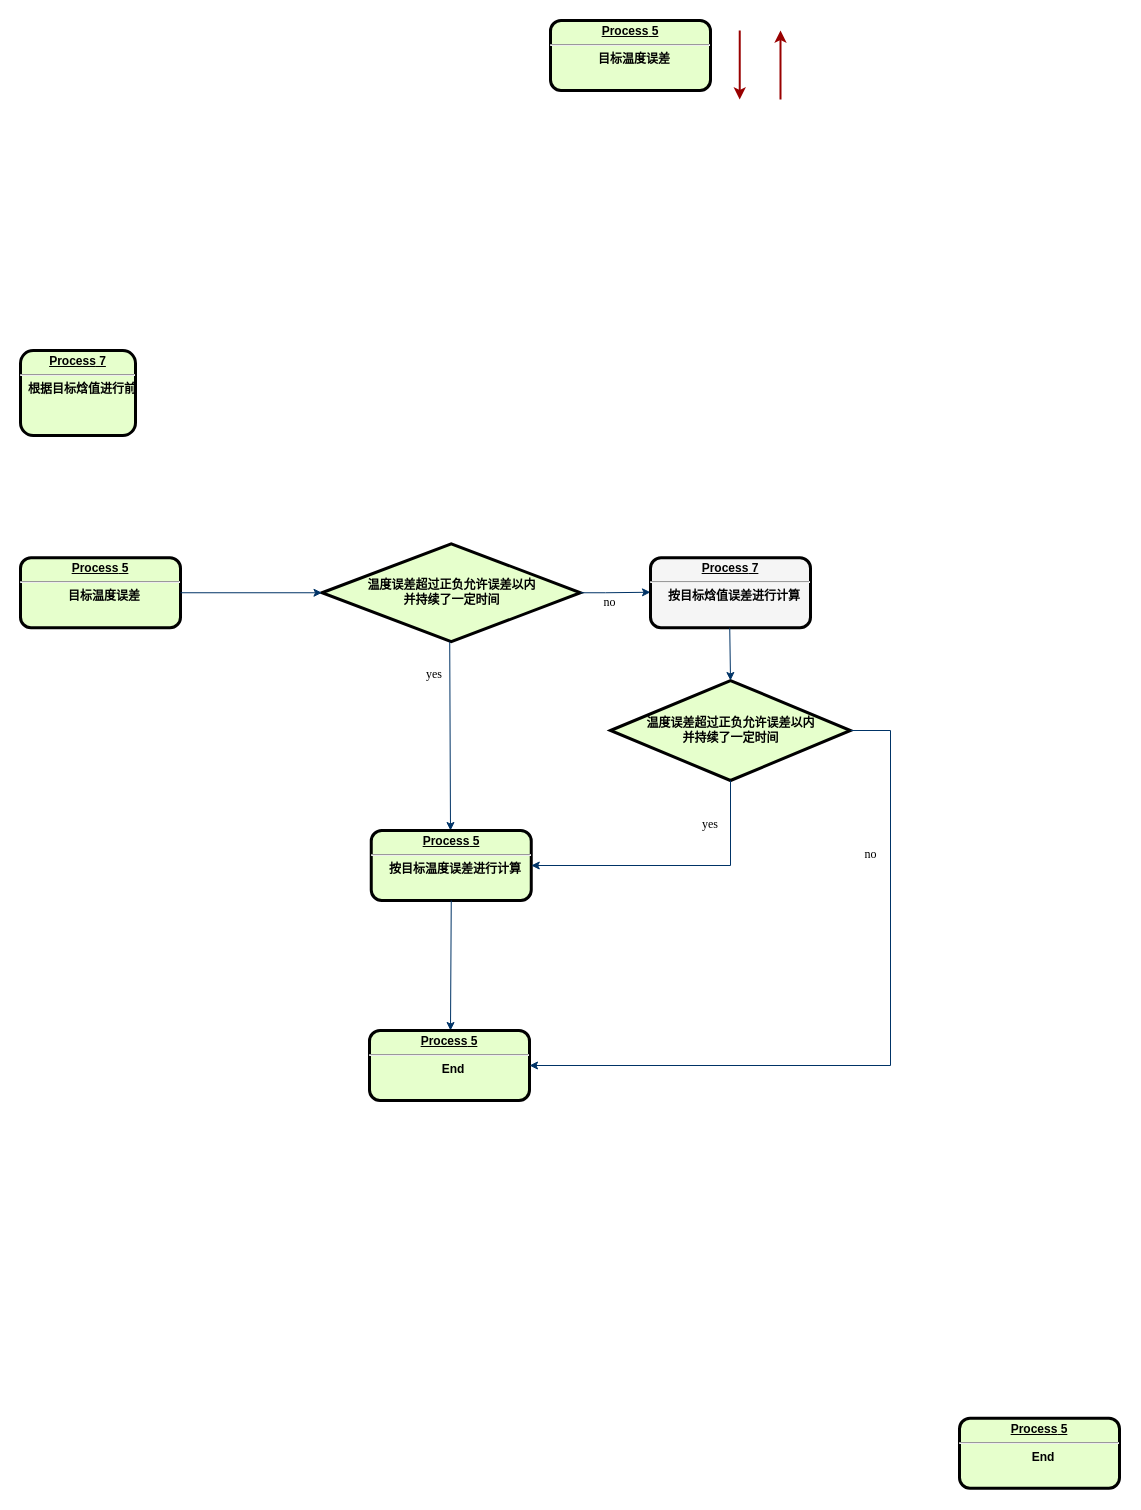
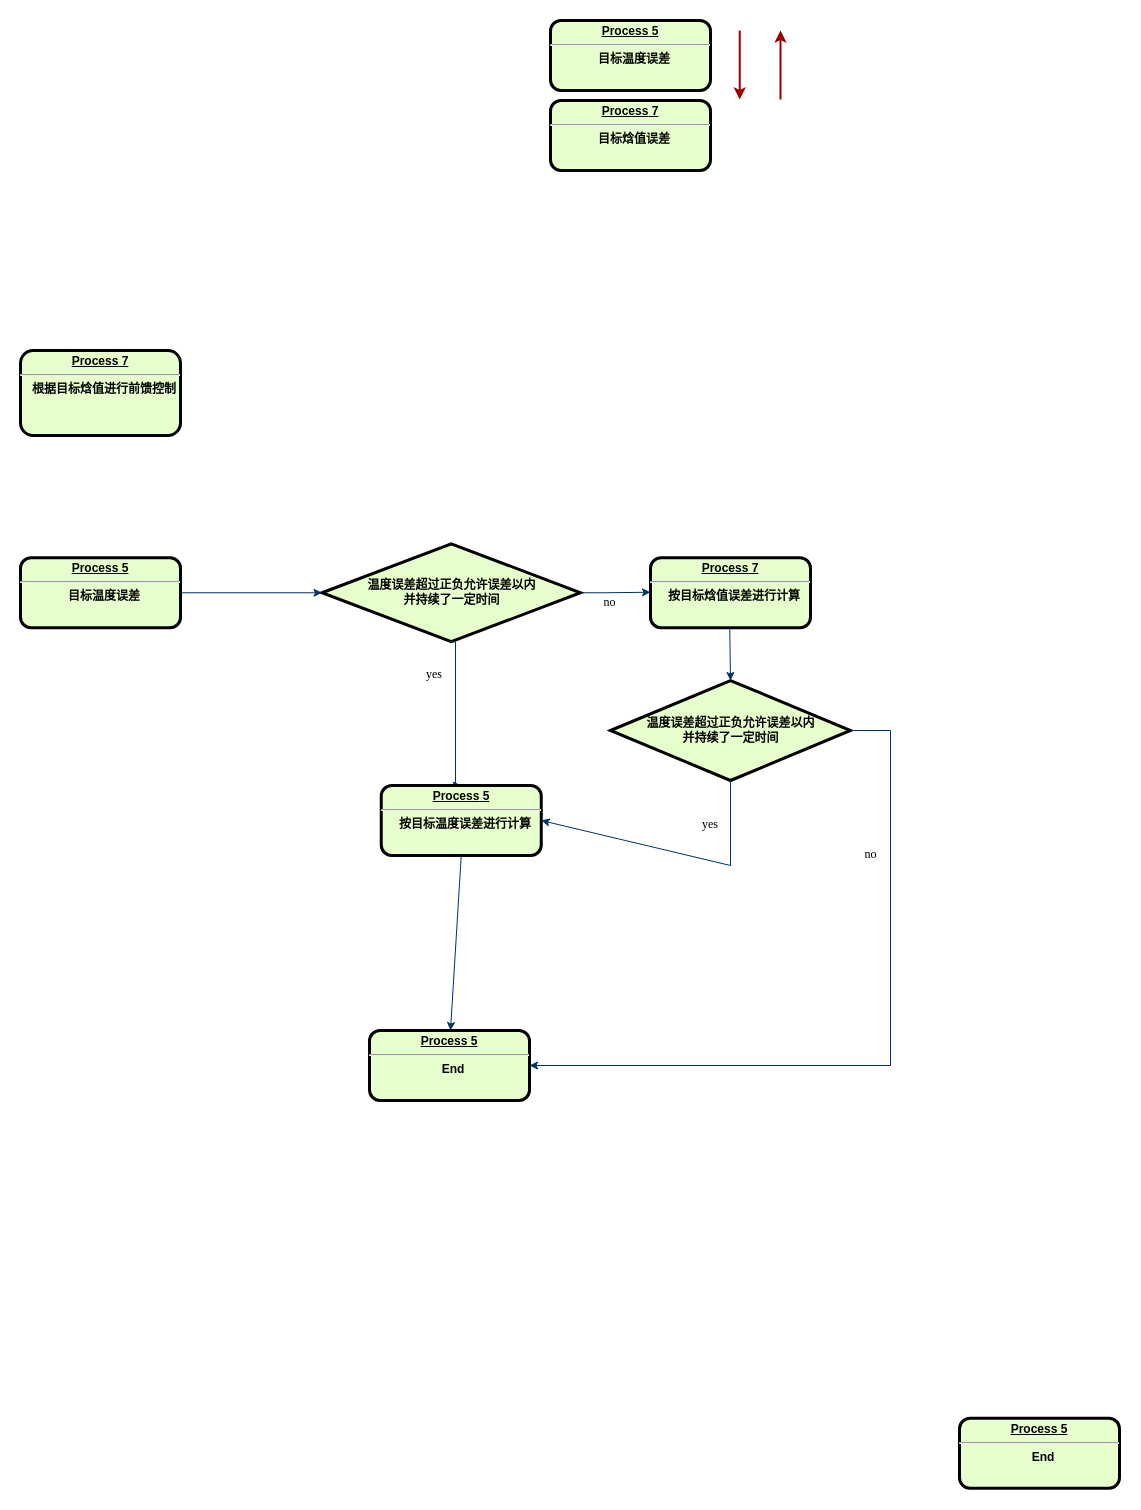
none -> (631, 136)
(78, 393) -> (101, 393)
(731, 593) -> (731, 593)
(451, 866) -> (461, 821)
